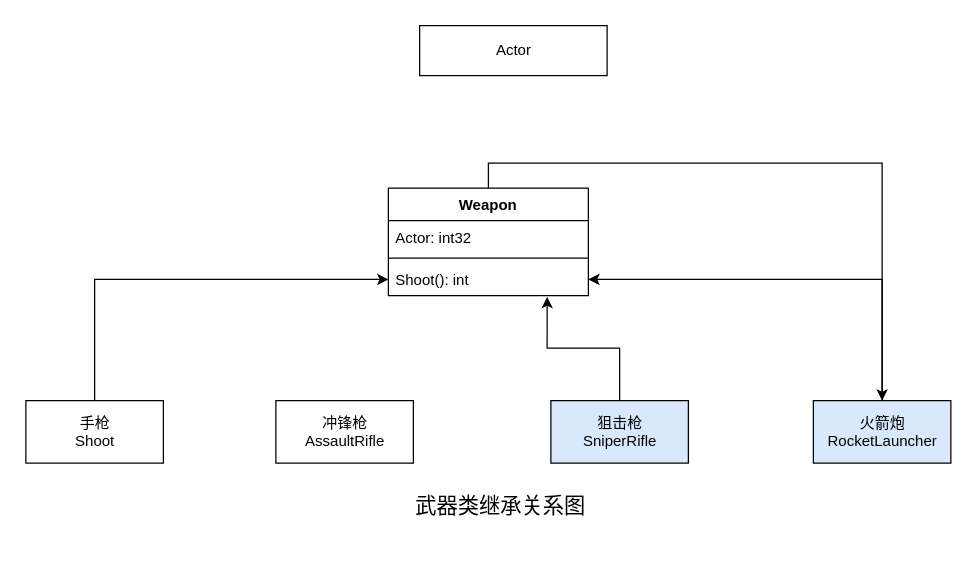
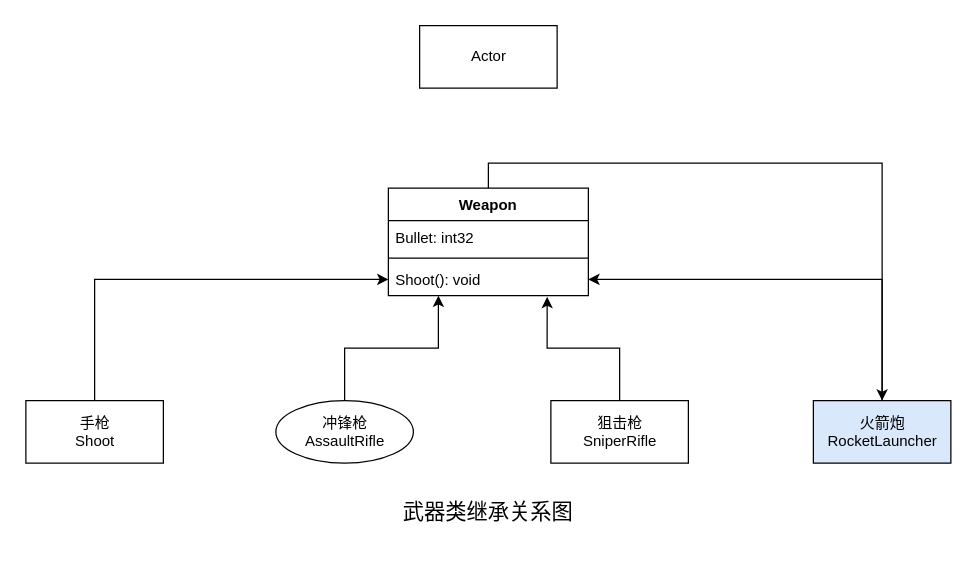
(513, 51) -> (488, 57)
(440, 238) -> (440, 238)
(440, 280) -> (444, 280)
none -> (387, 348)
(344, 432) -> (344, 432)
(619, 432) -> (619, 432)
(501, 507) -> (488, 513)
